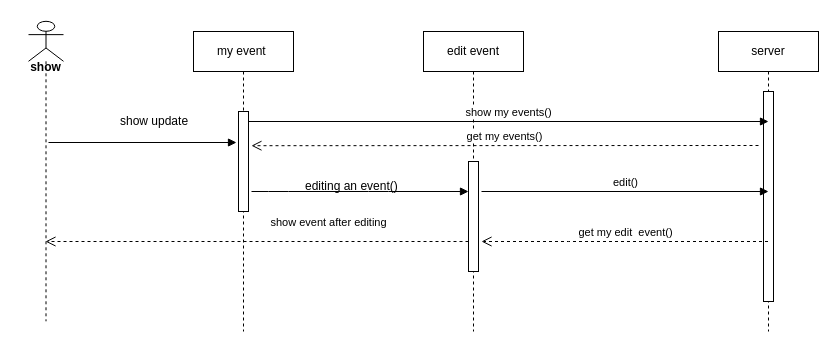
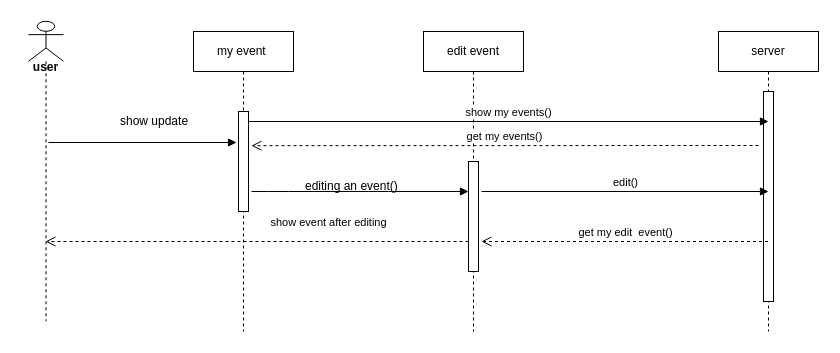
(46, 67) -> (46, 67)
